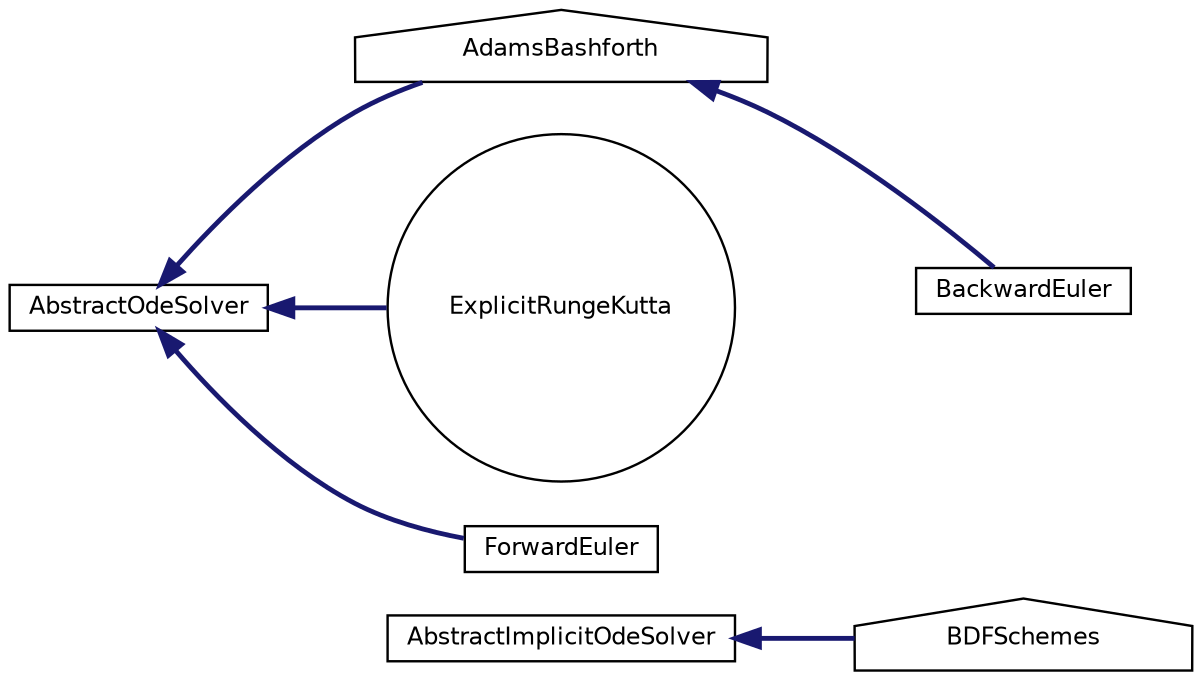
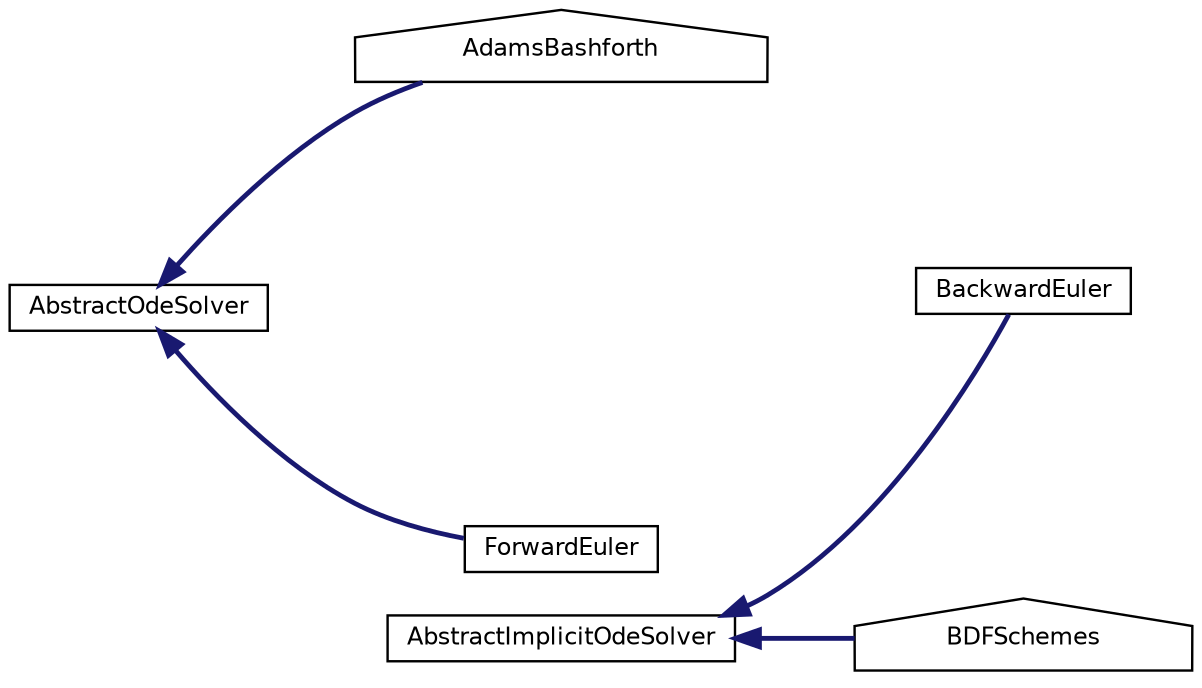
(862, 167) -> (897, 479)
(561, 308) -> none
